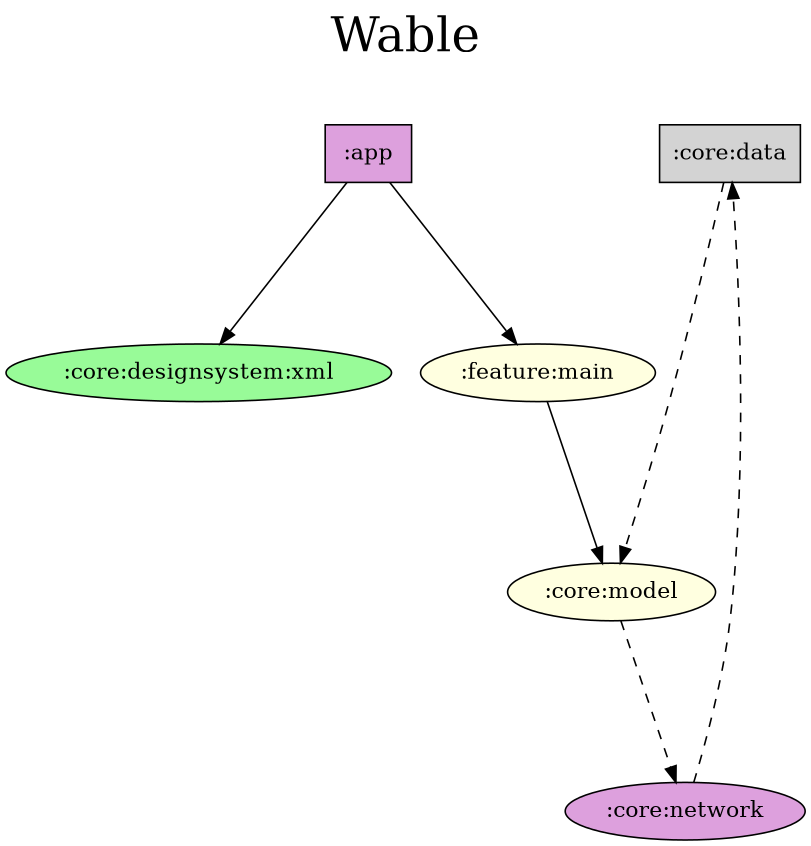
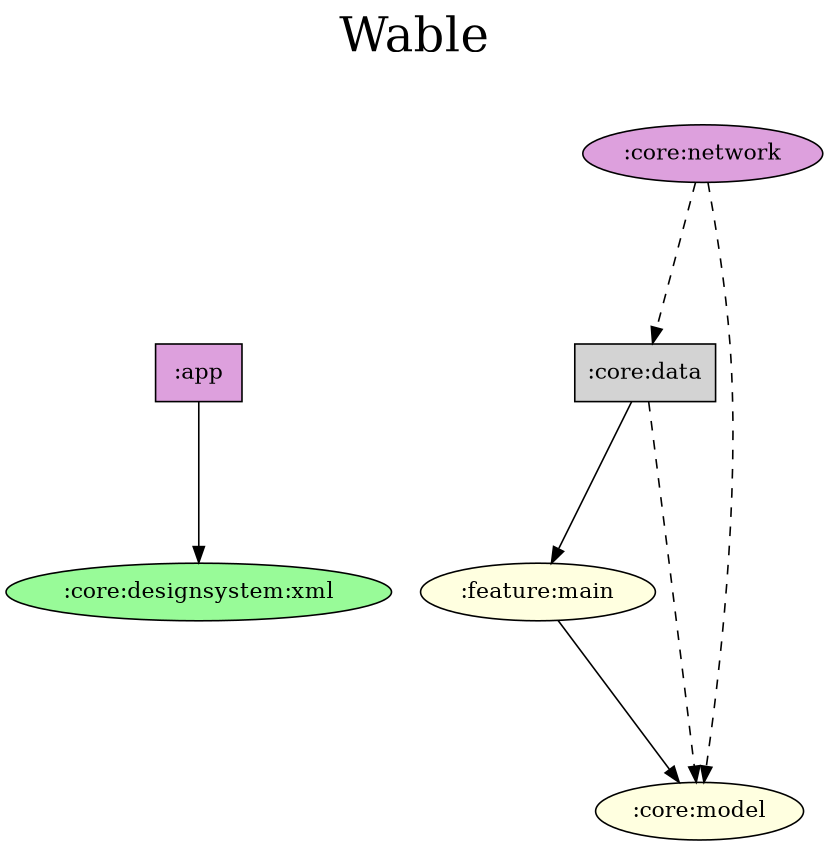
(448, 257) -> (595, 475)
(646, 694) -> (732, 474)
